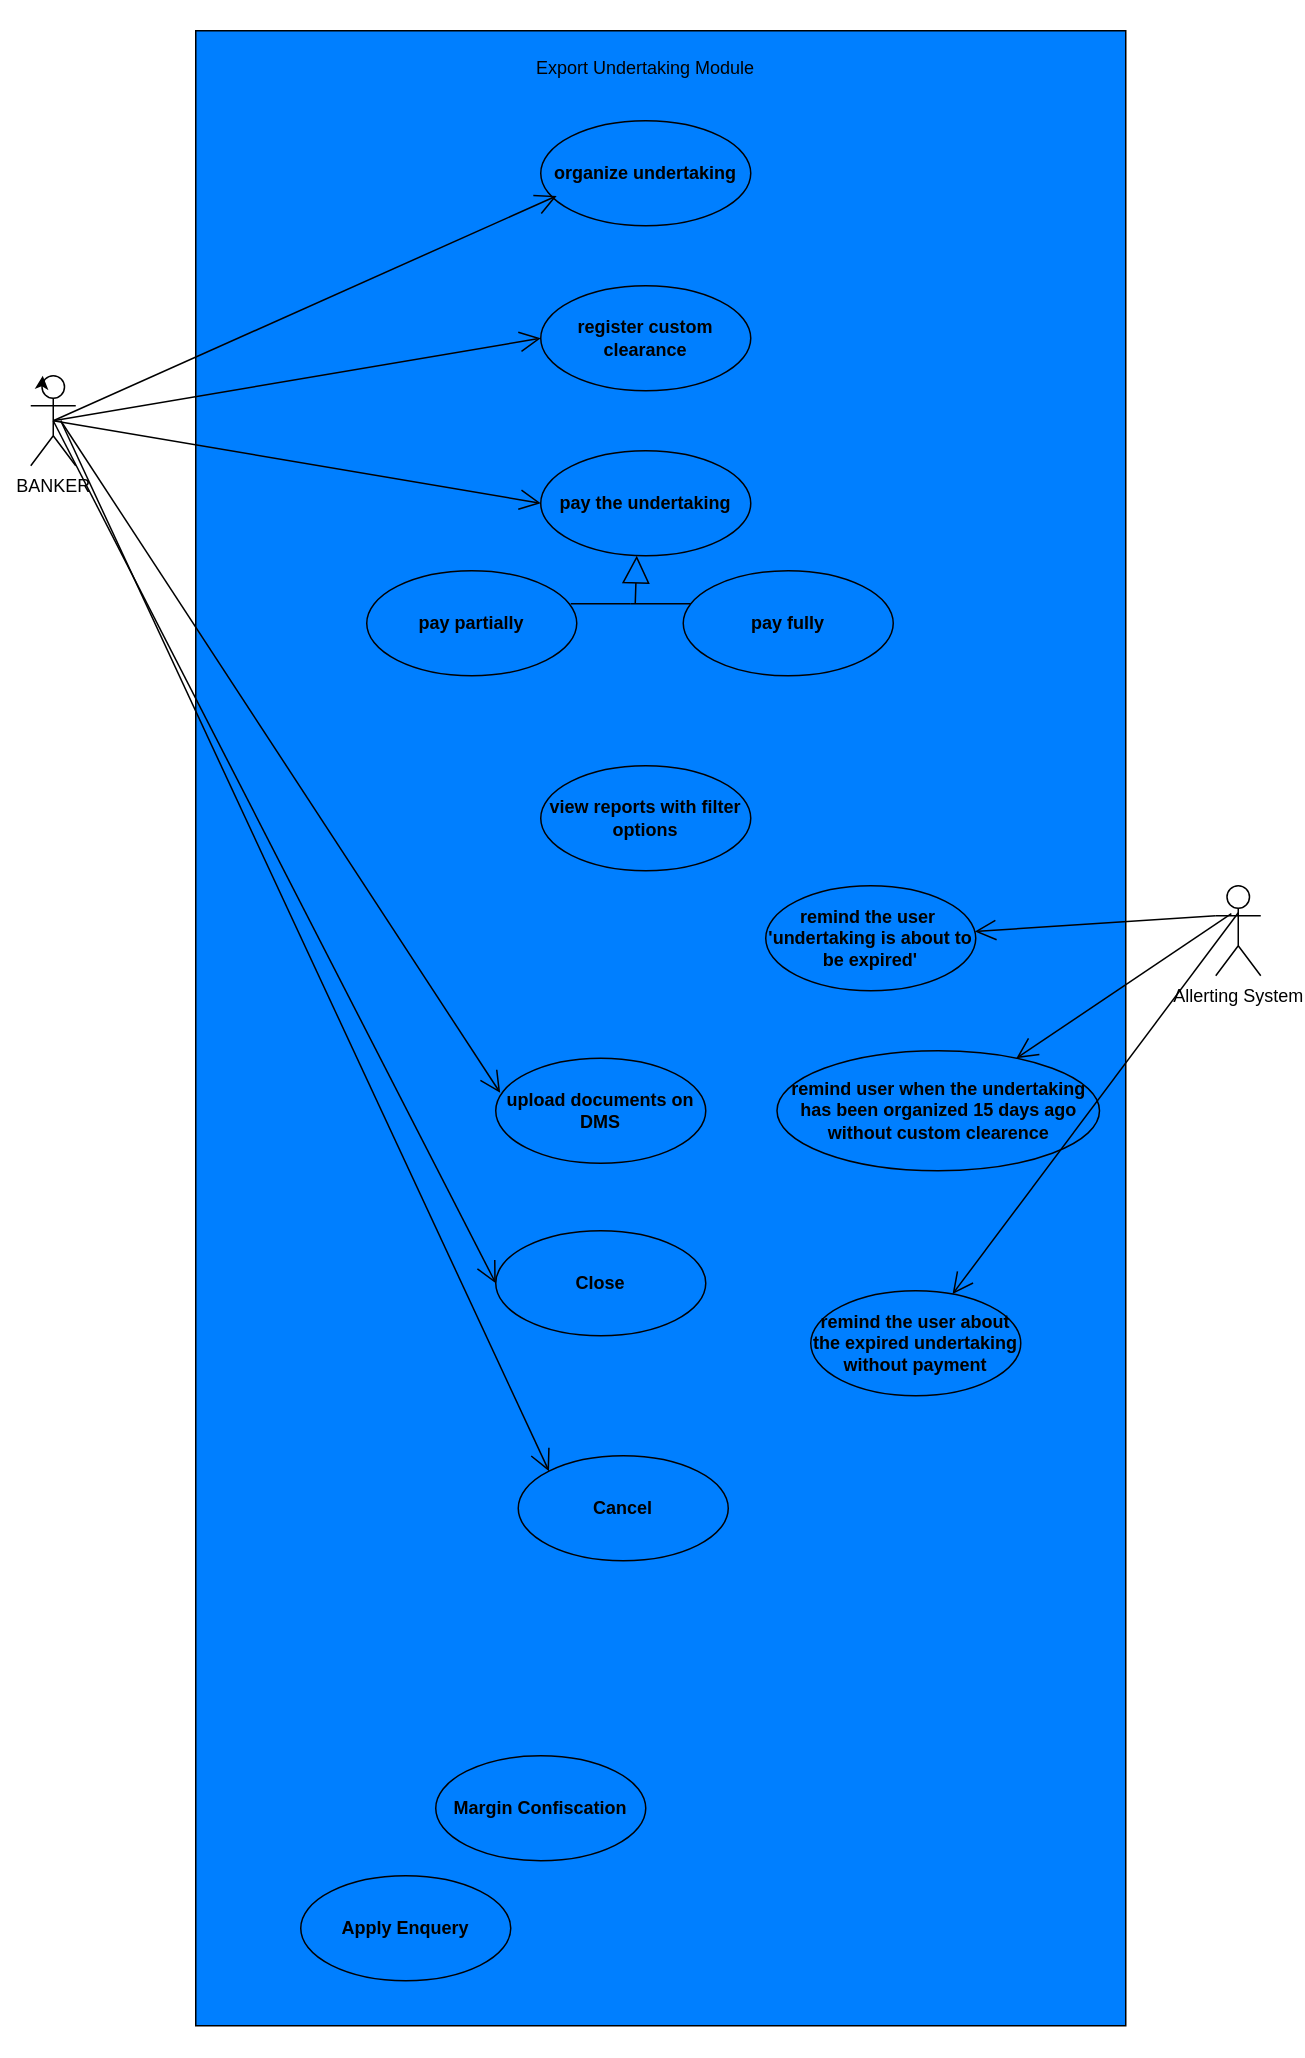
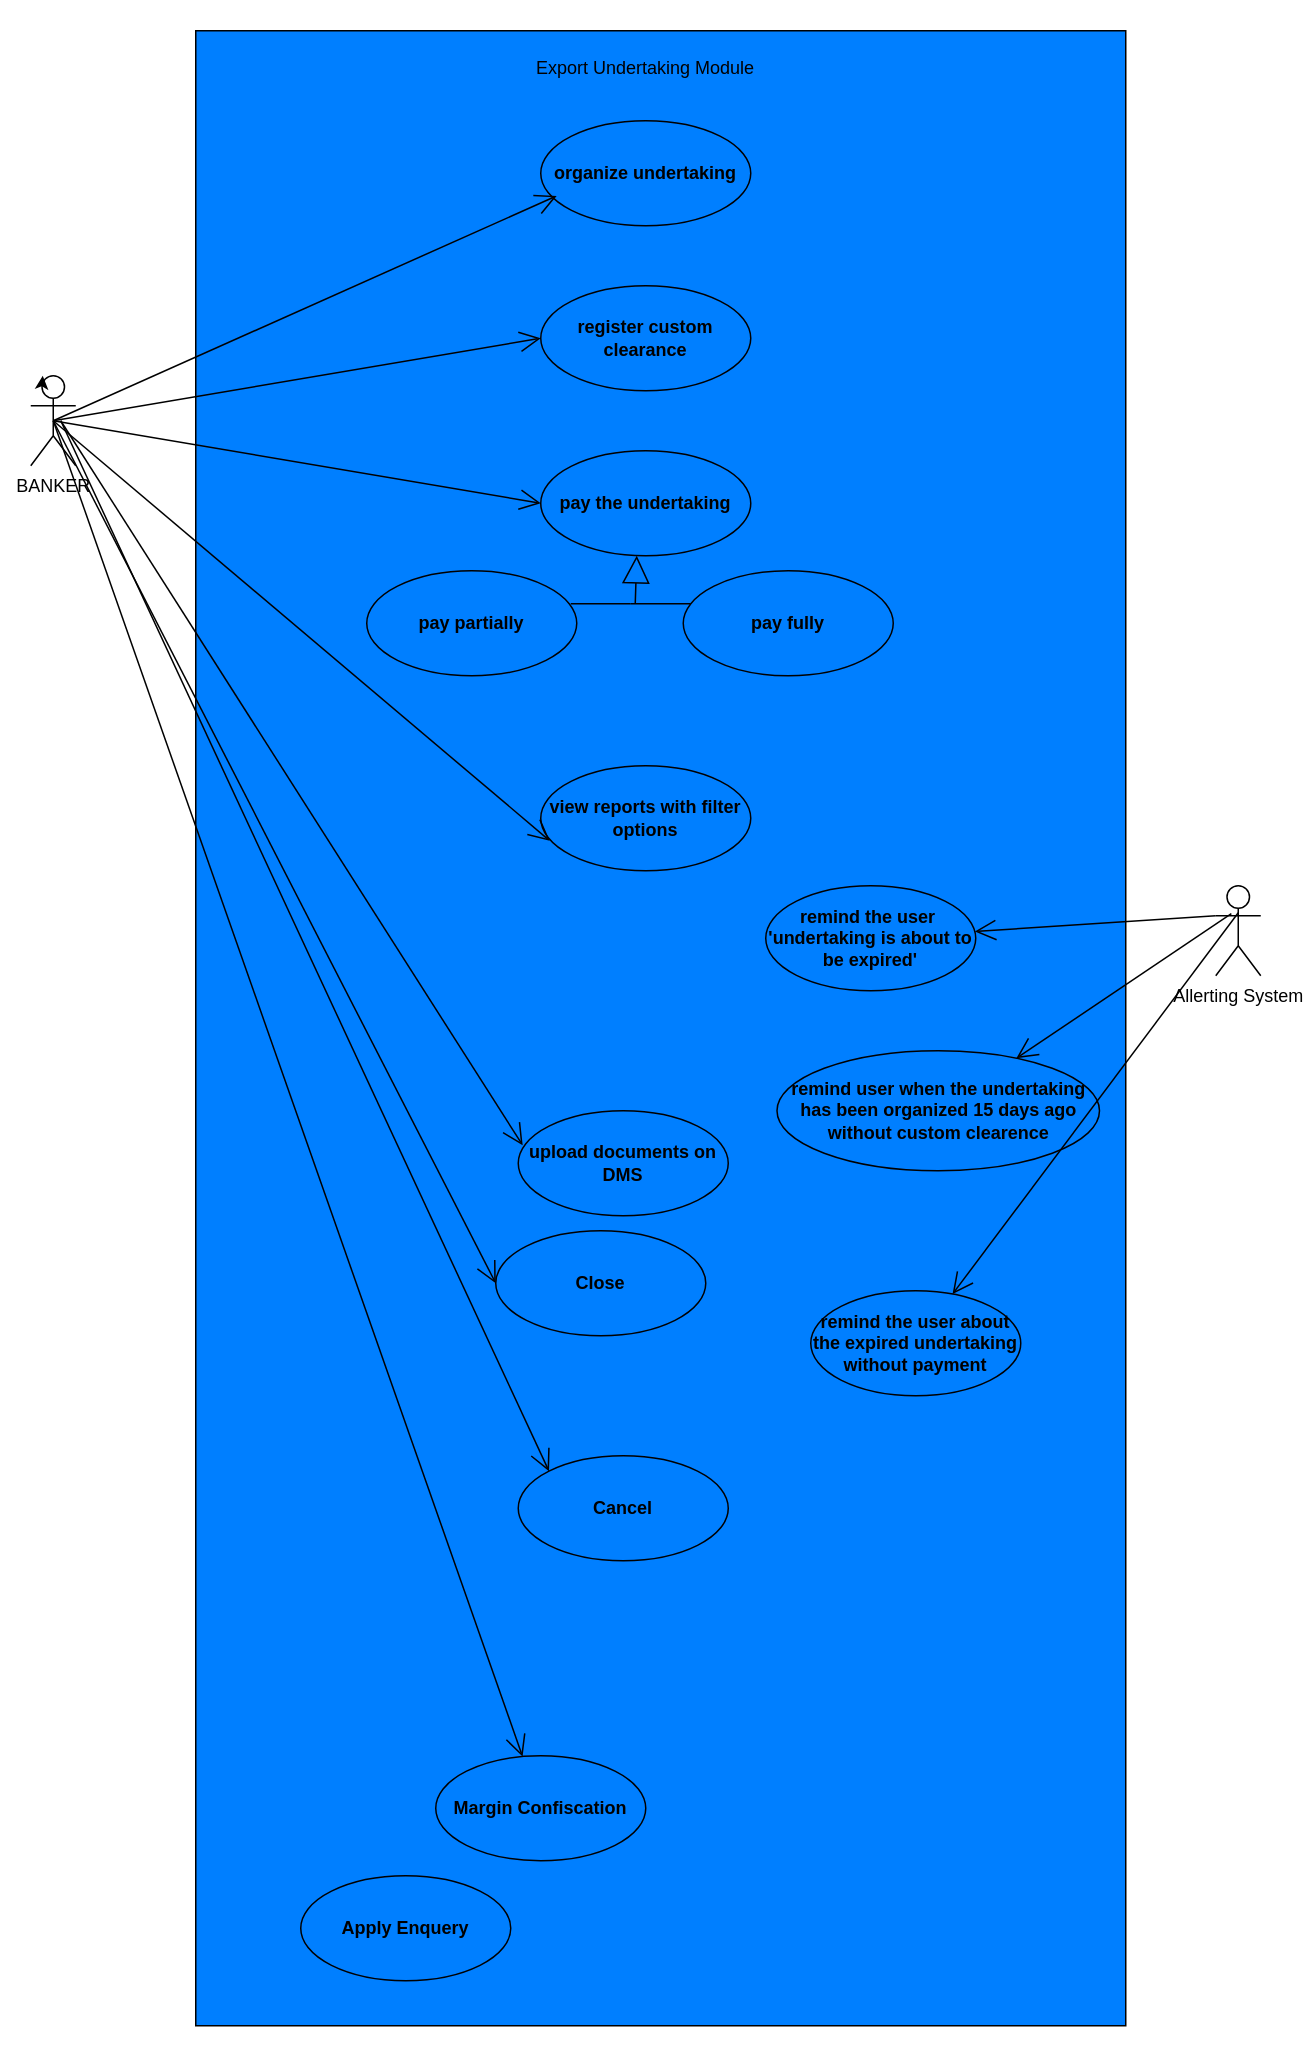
none -> (312, 639)
none -> (293, 1104)
(601, 1111) -> (623, 1163)
